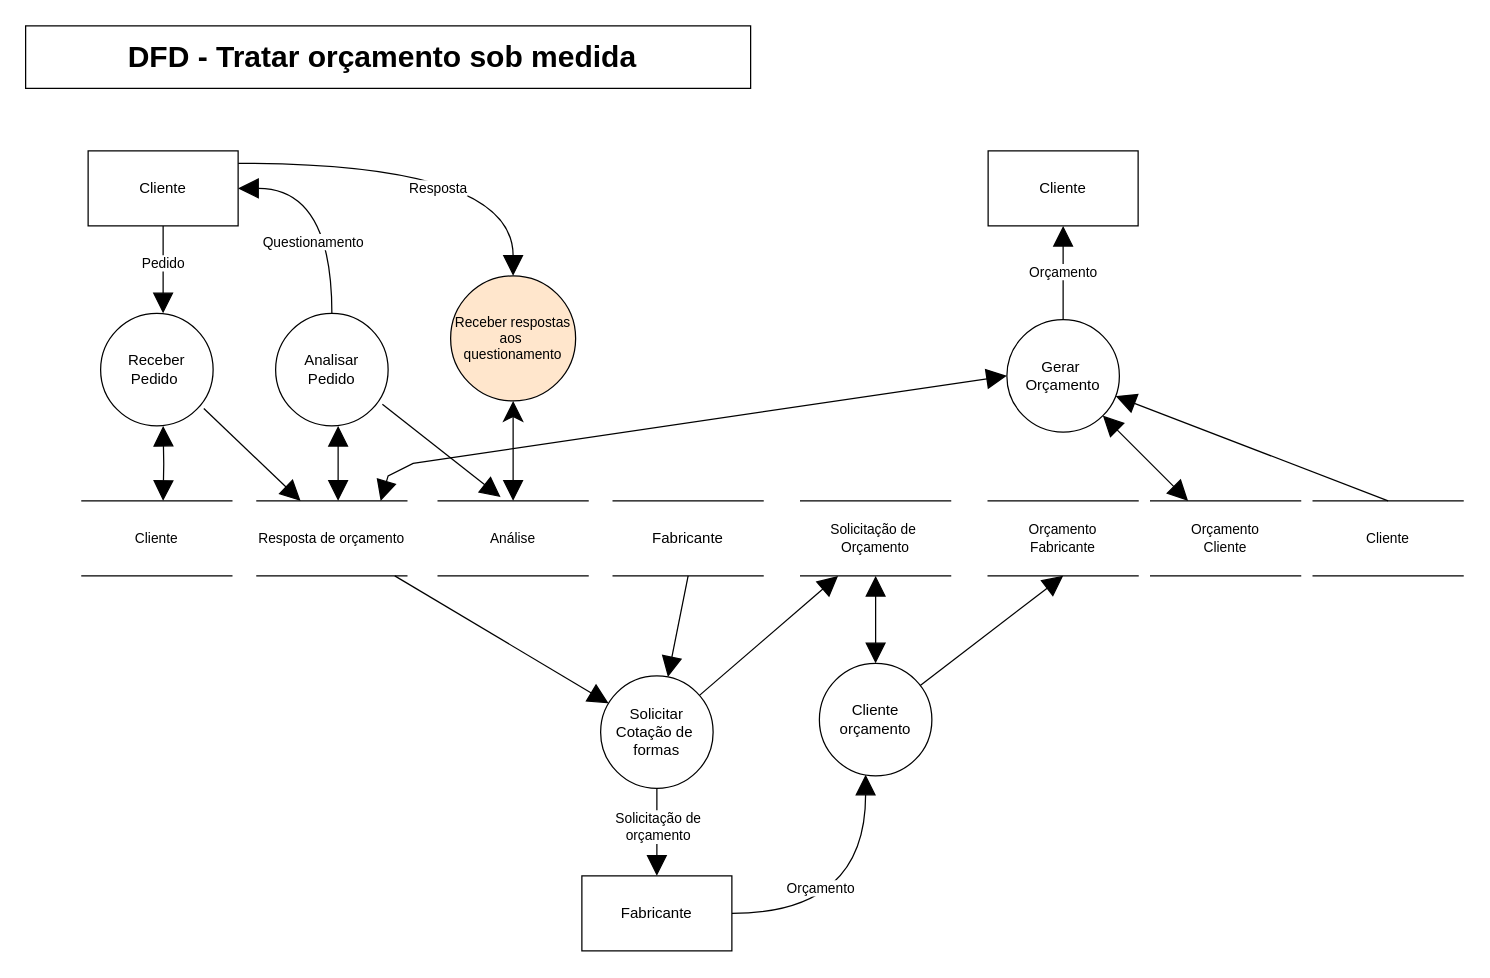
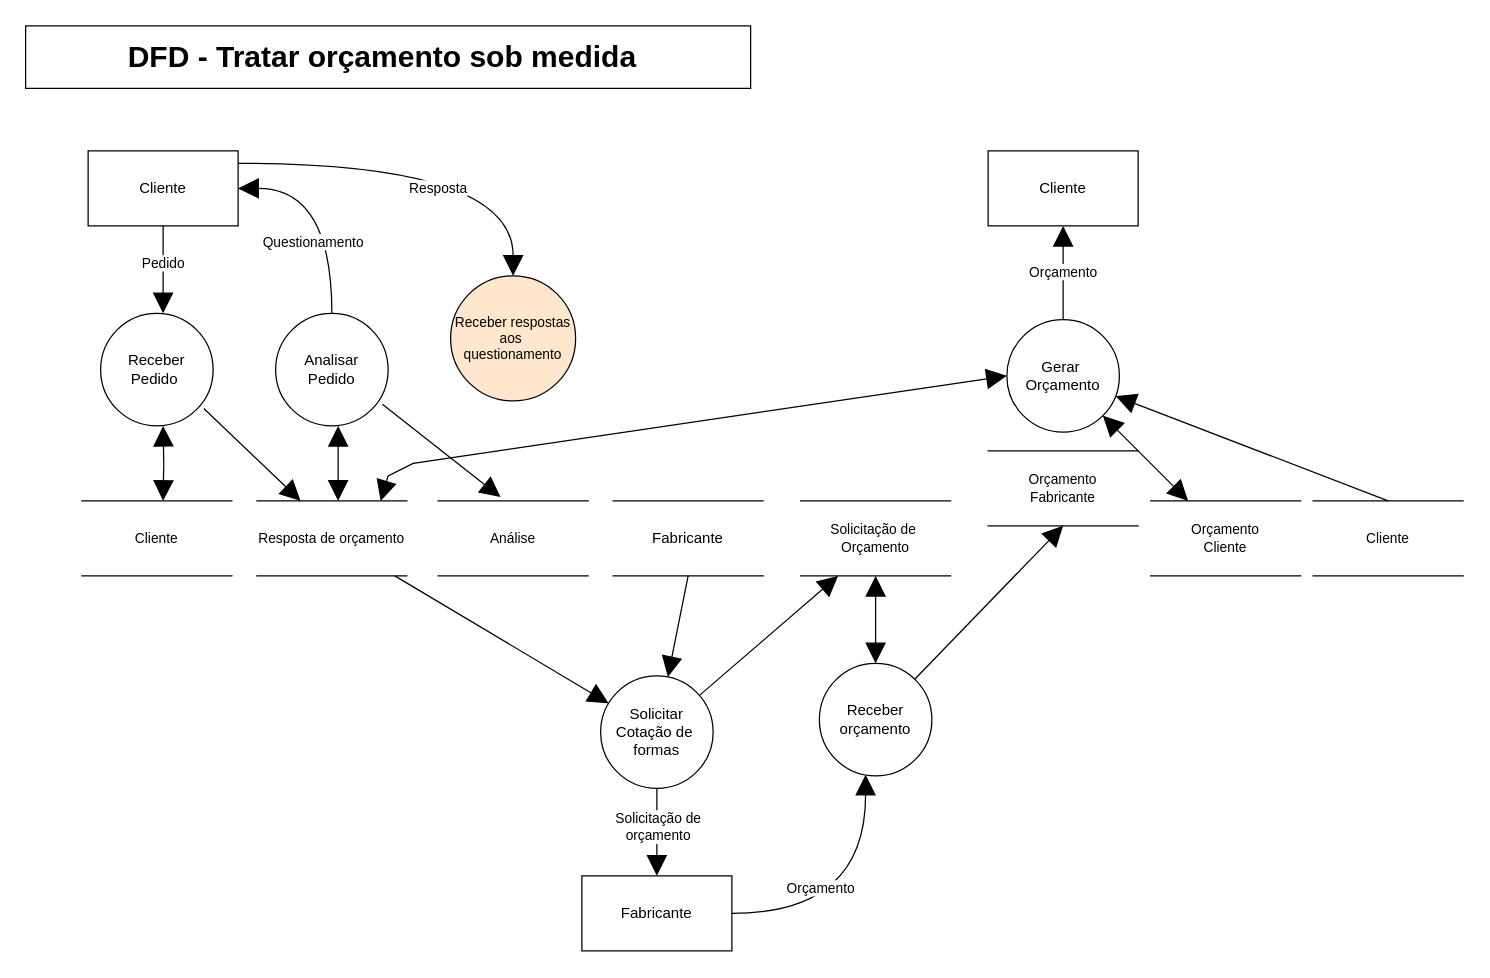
(513, 447) -> none
(1063, 538) -> (1063, 488)
(876, 719) -> (876, 719)
